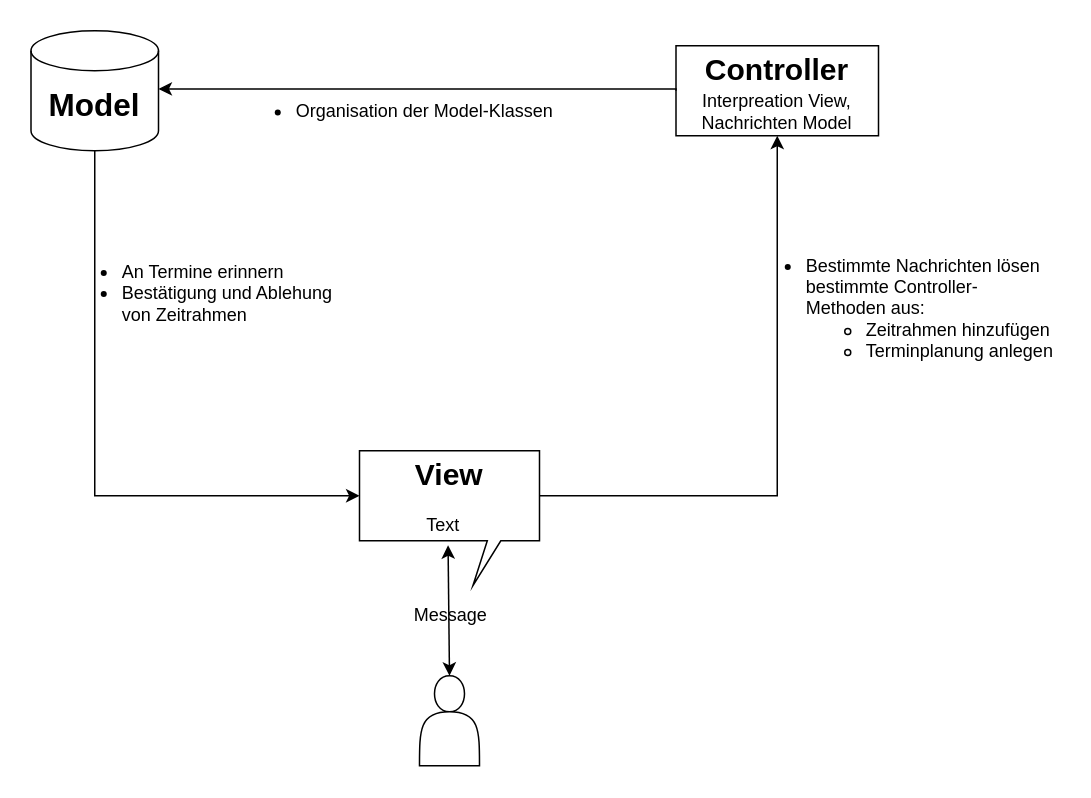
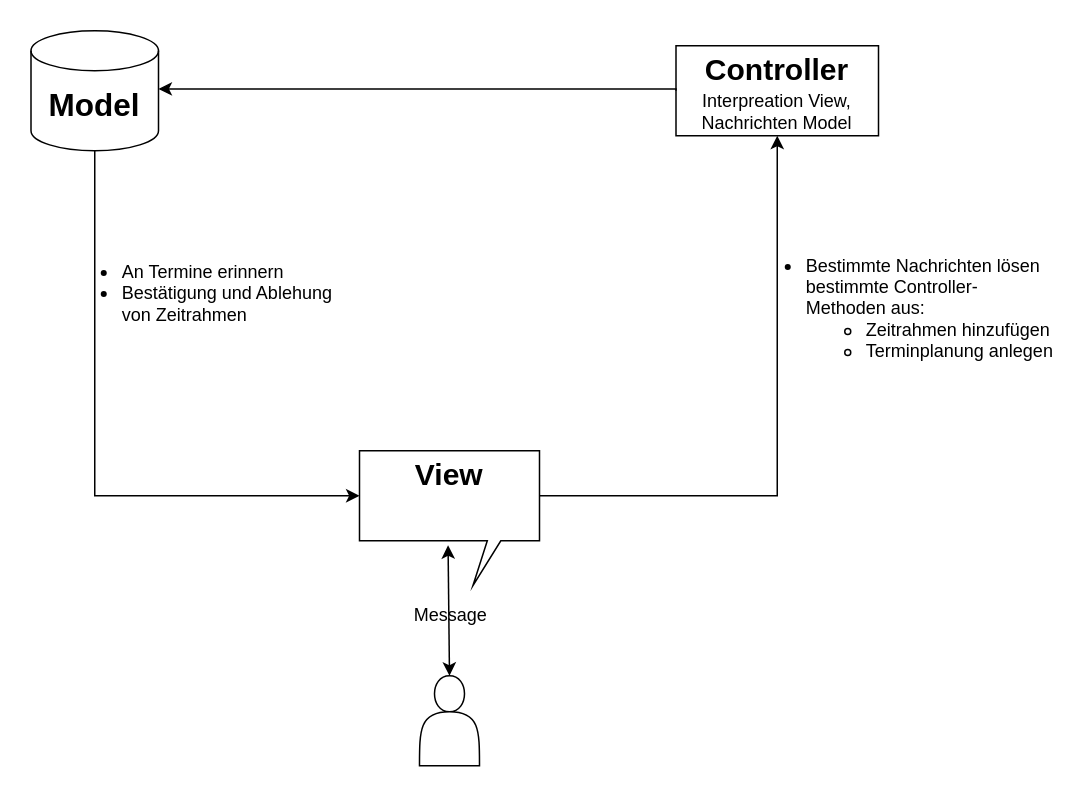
(406, 111) -> none
(443, 526) -> none
